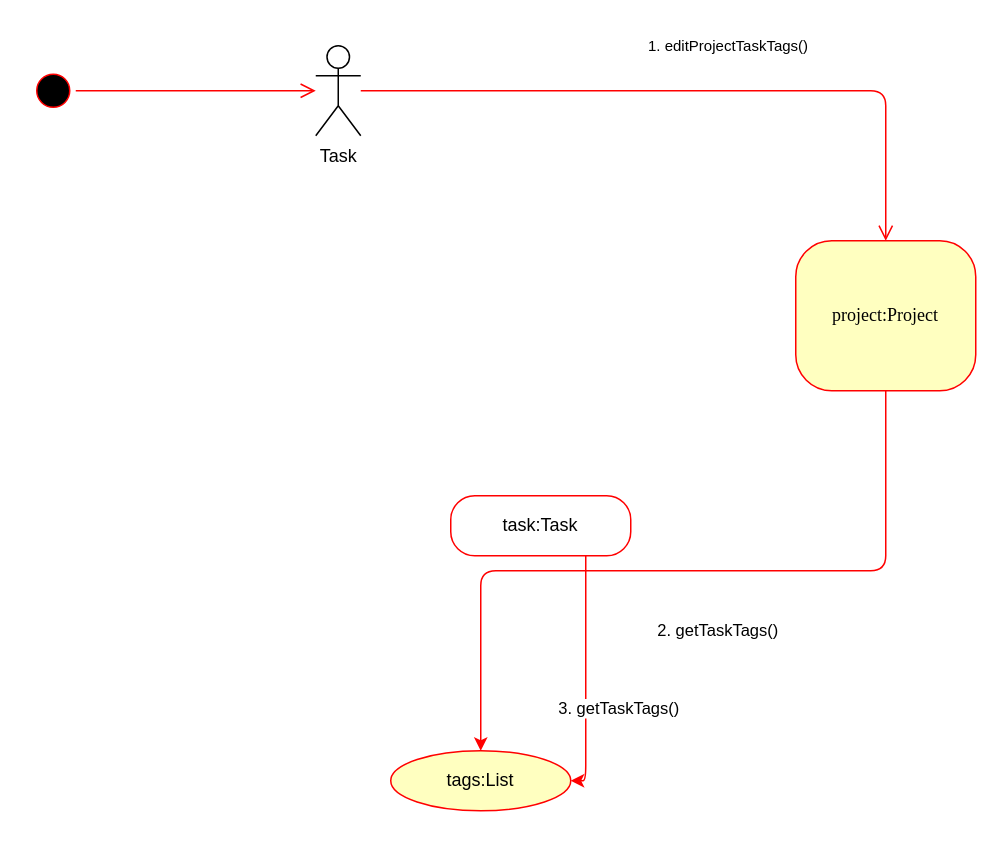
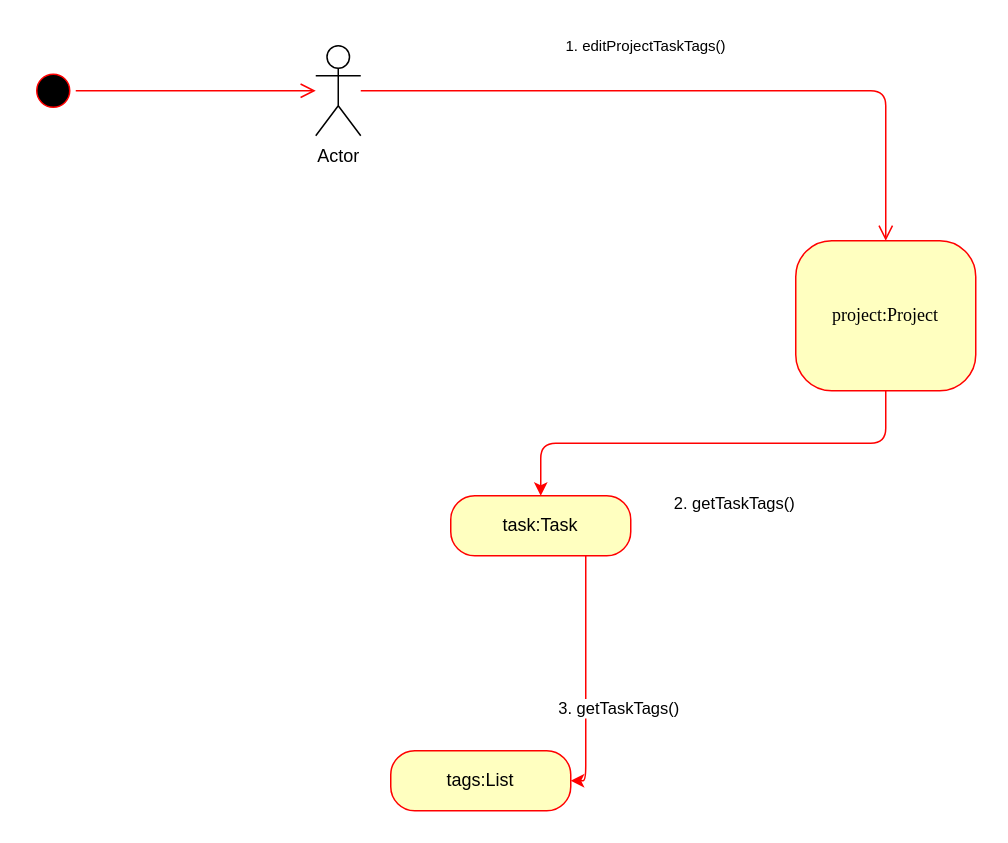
(736, 46) -> (653, 46)
(339, 157) -> (339, 157)
(541, 526) -> (541, 526)
(669, 571) -> (699, 443)
(481, 781) -> (481, 781)
